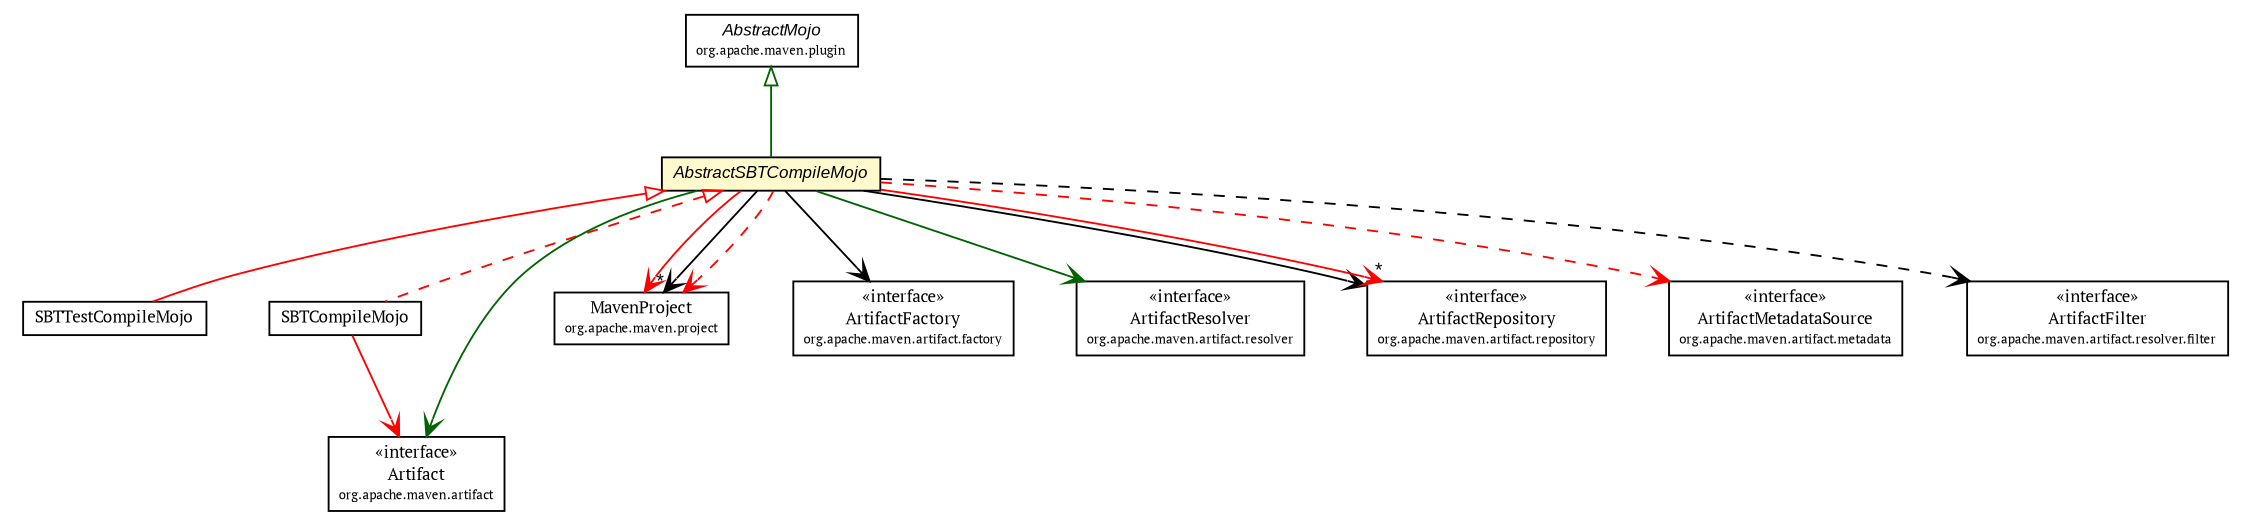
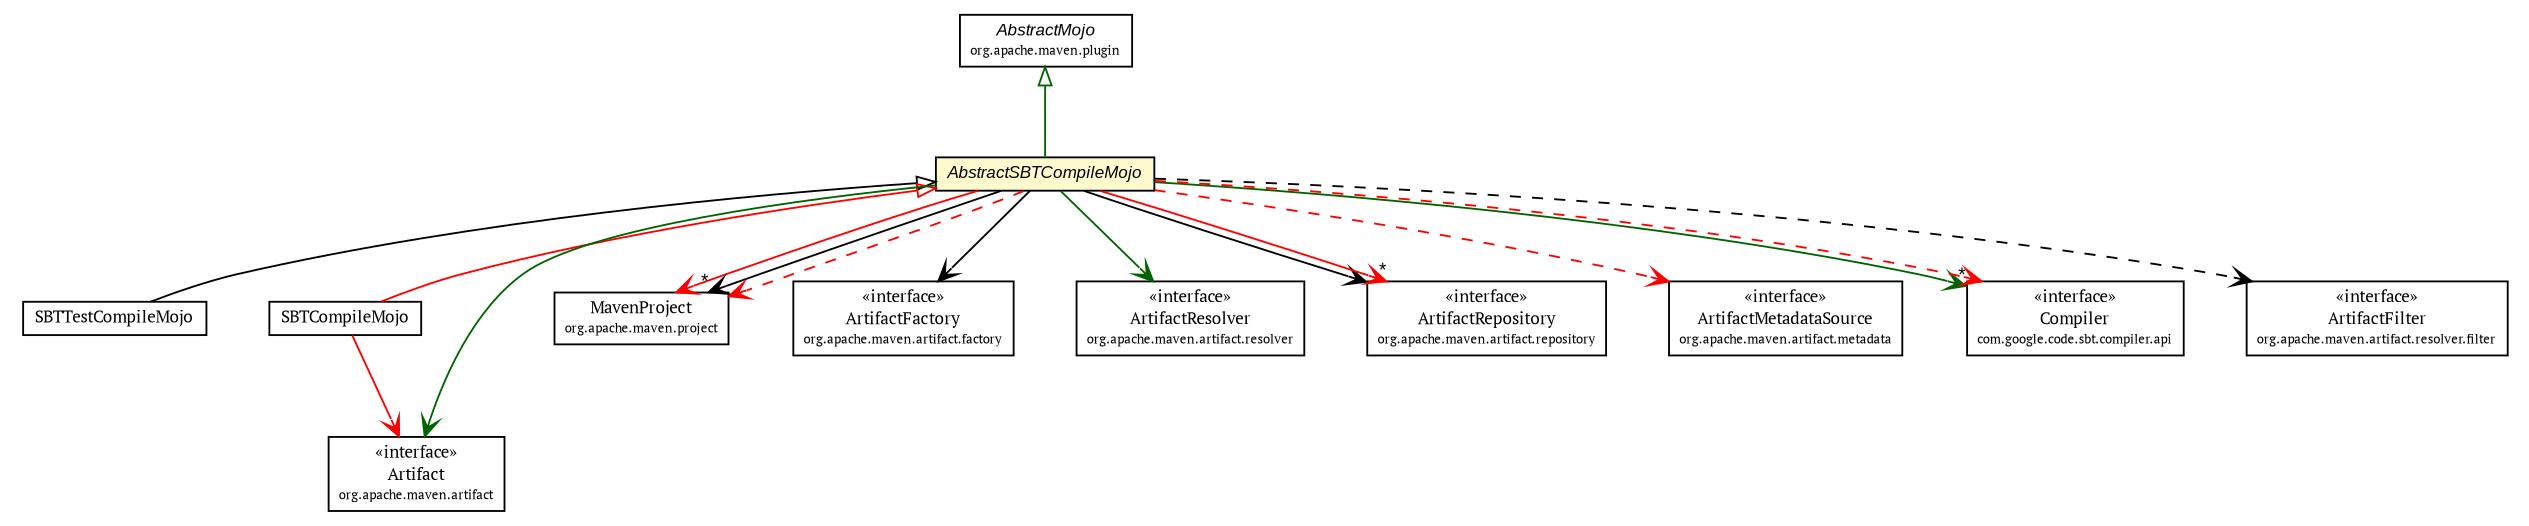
(397, 237) -> (530, 222)
(536, 249) -> (525, 258)
none -> (2074, 318)
